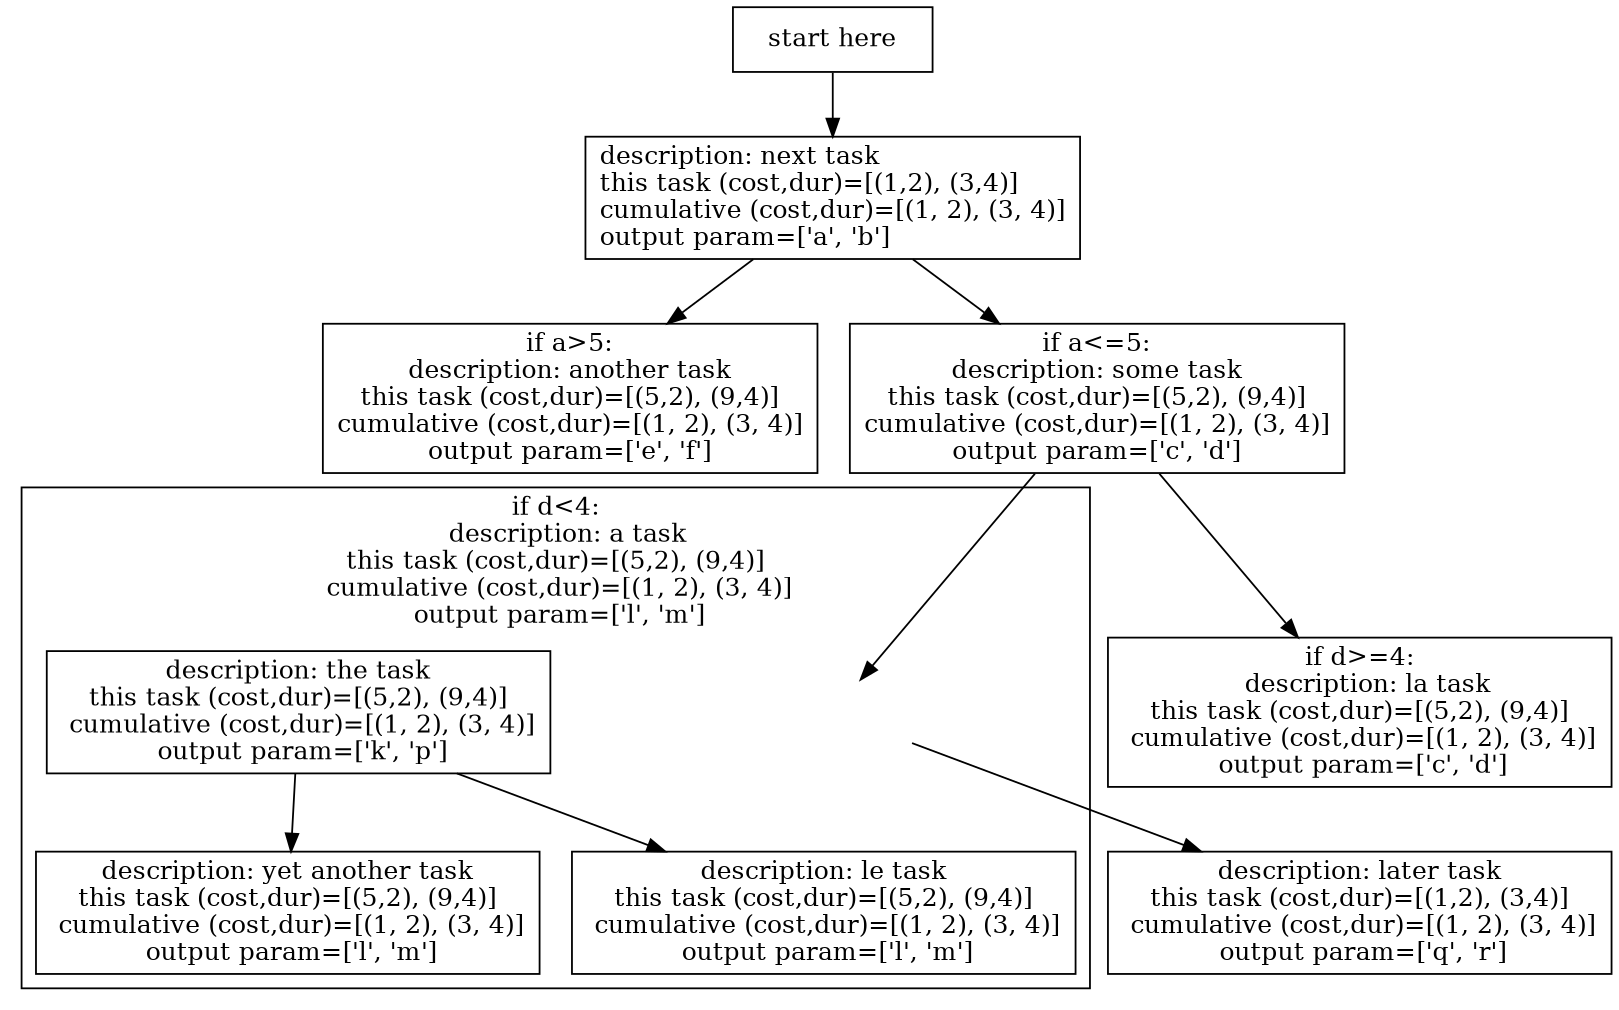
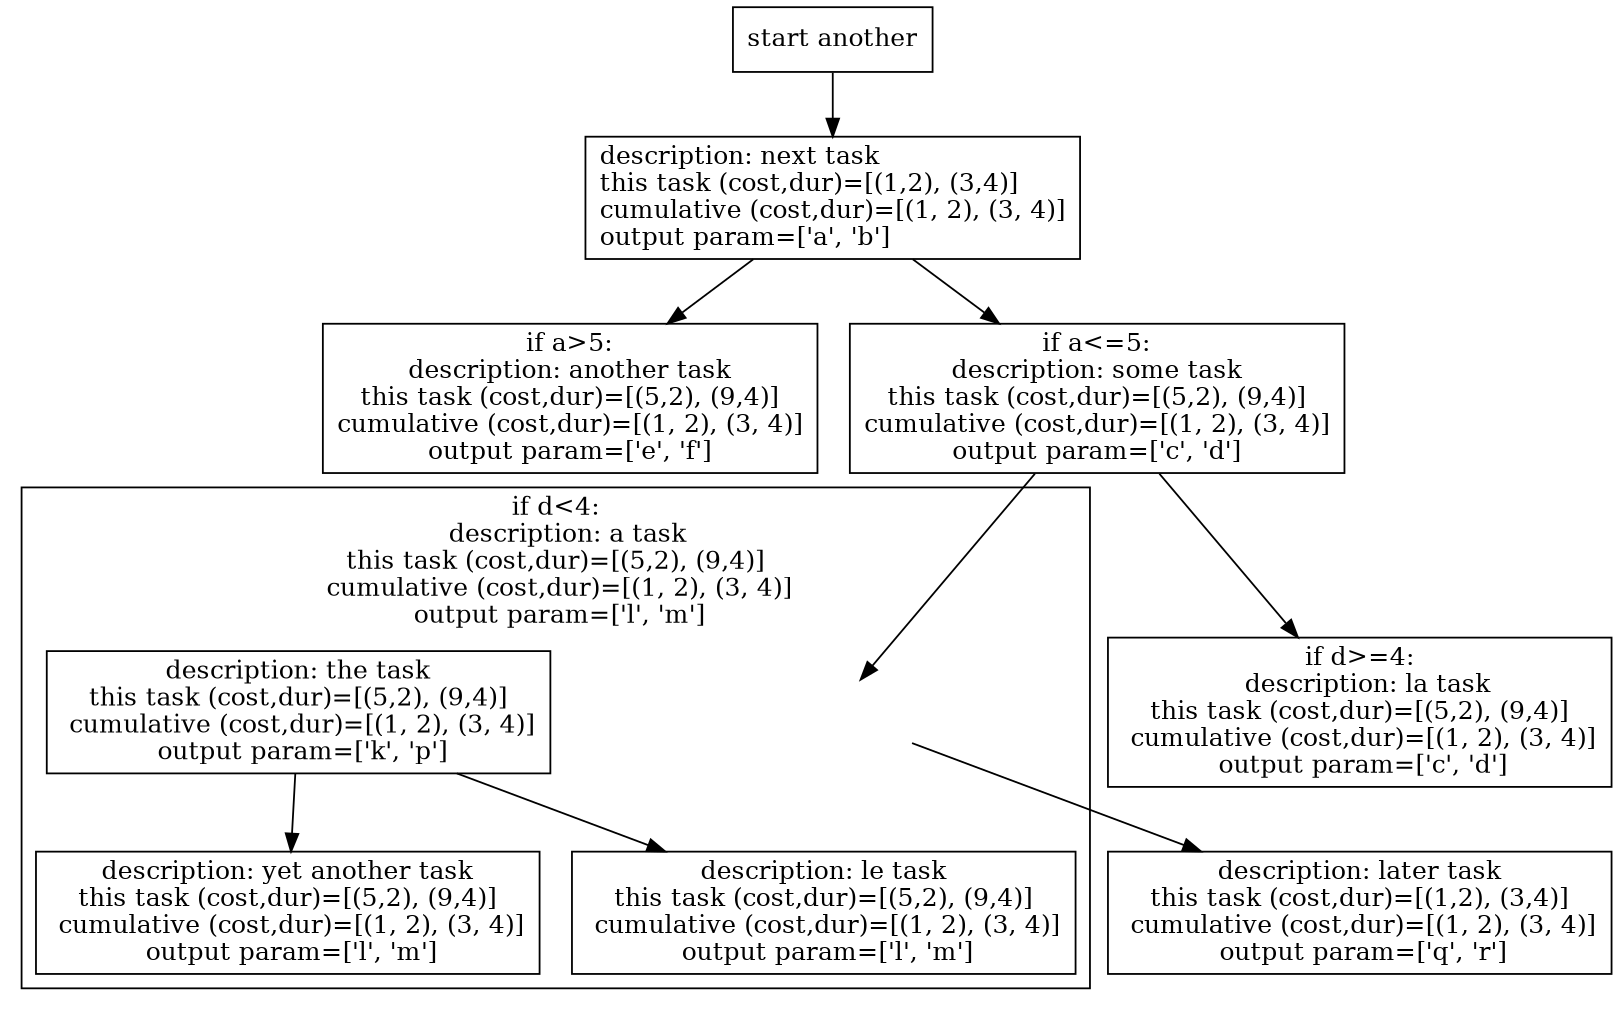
(833, 40) -> (833, 40)
